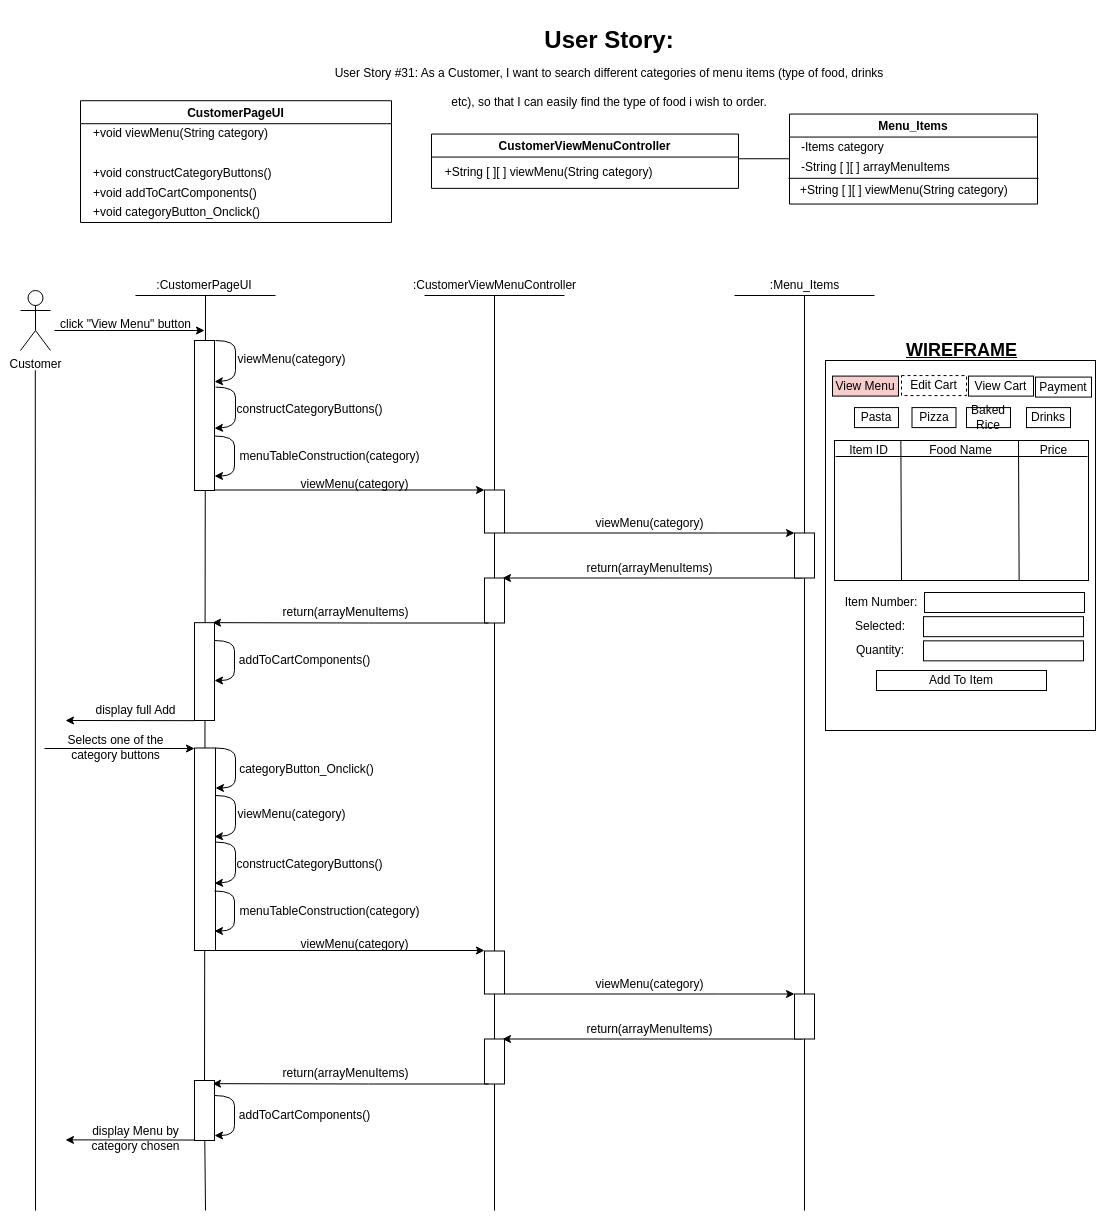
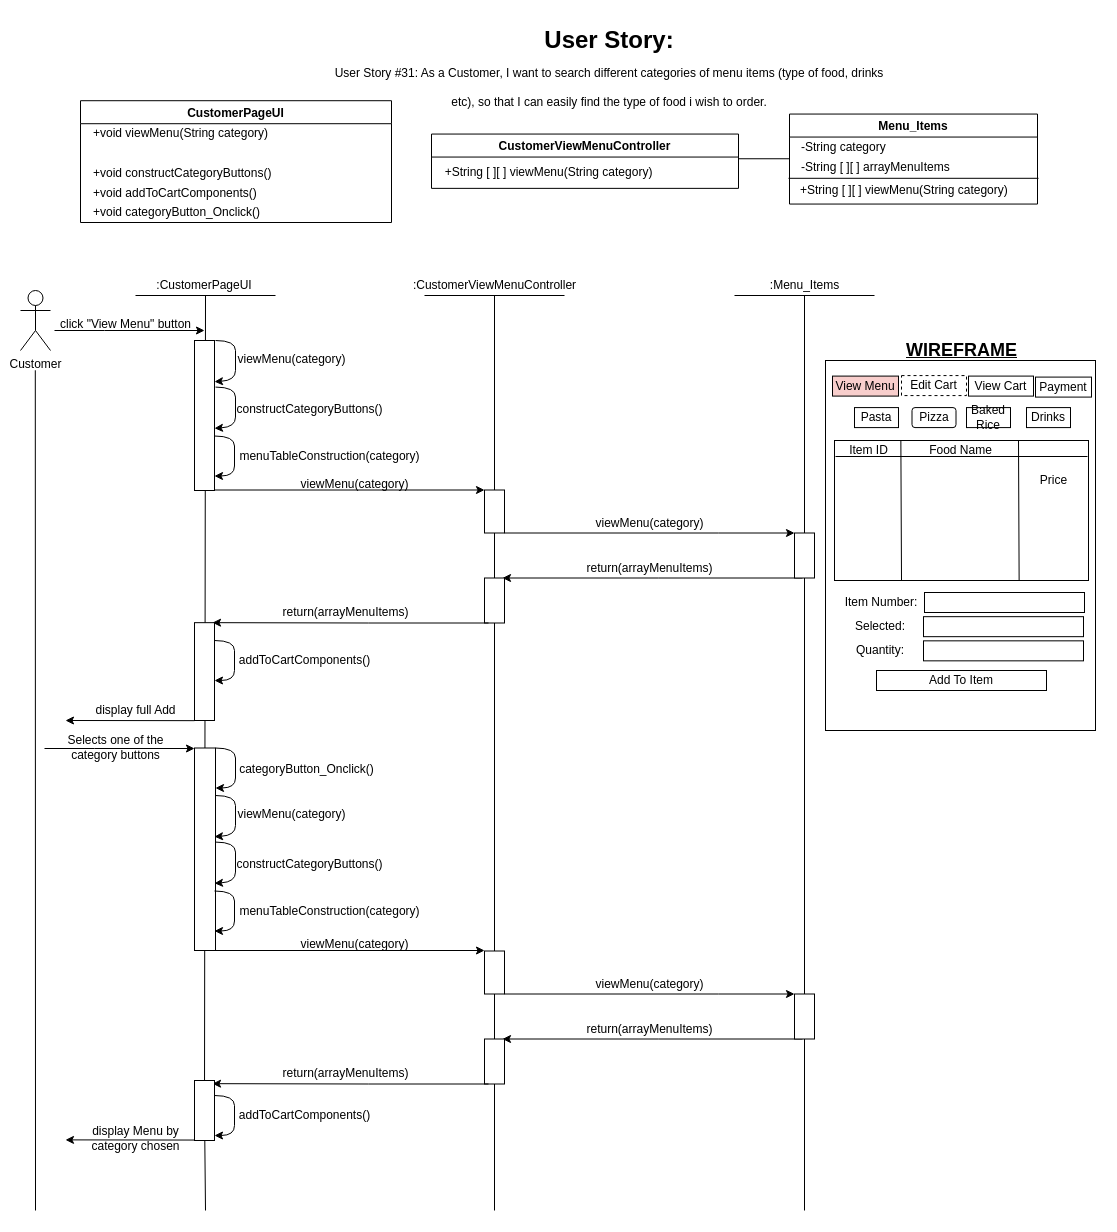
(850, 148) -> (852, 148)
(934, 418) -> (934, 418)
(1054, 451) -> (1054, 481)
